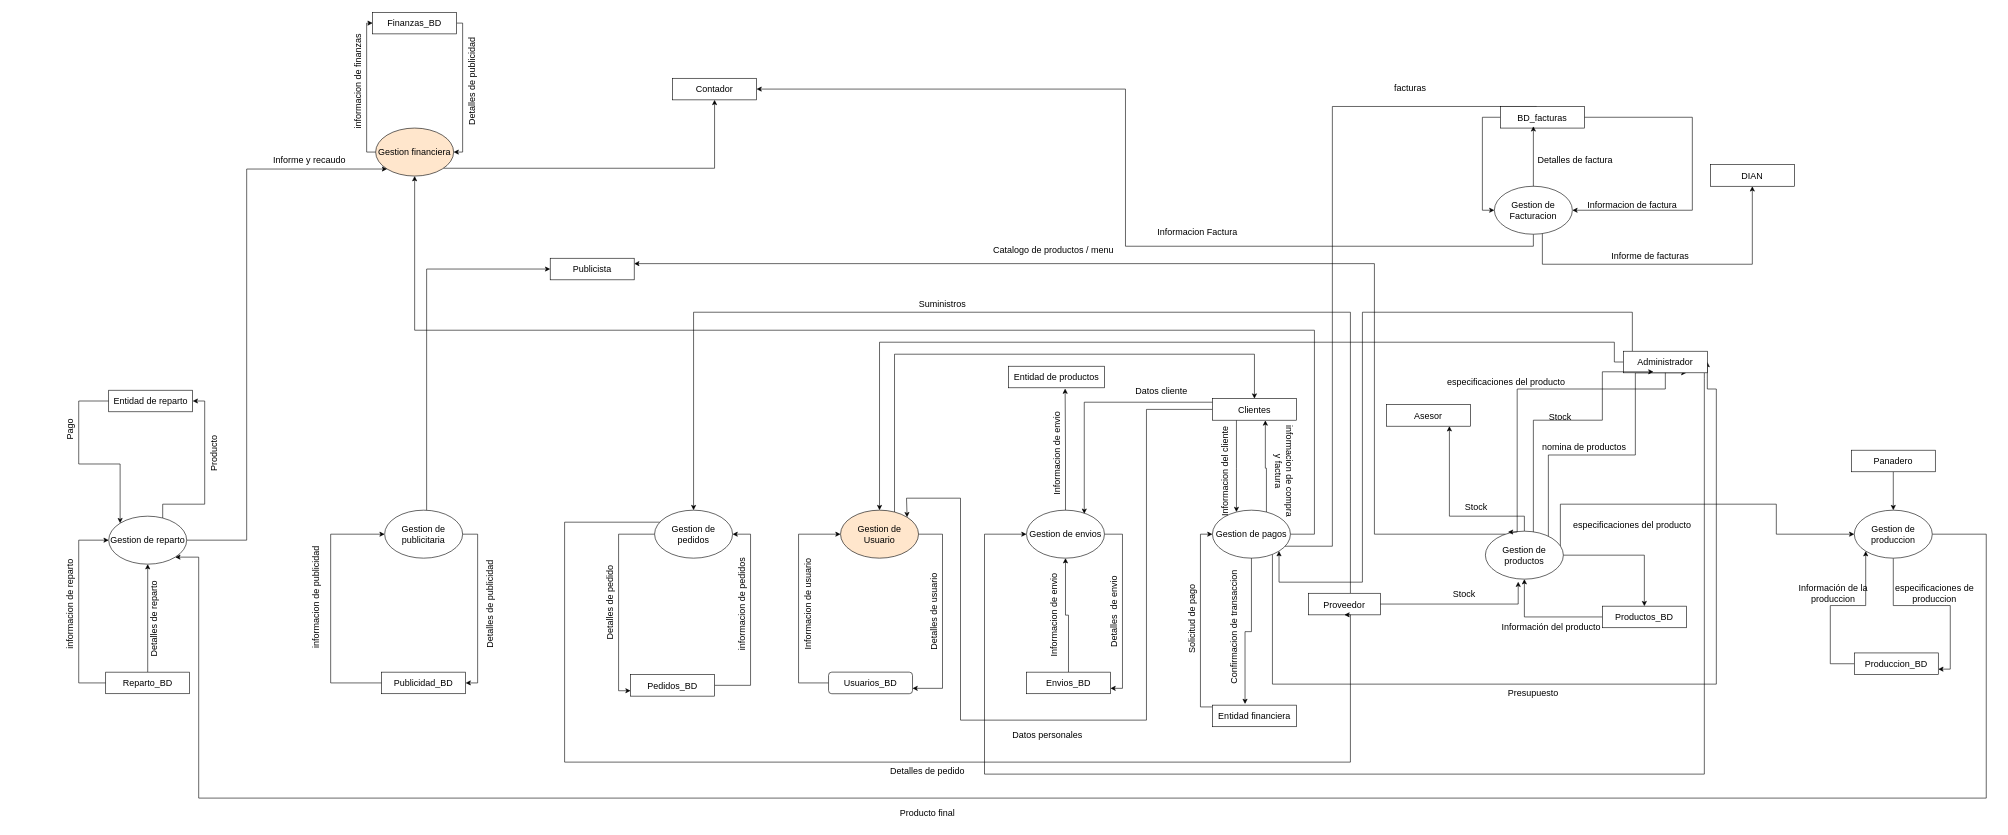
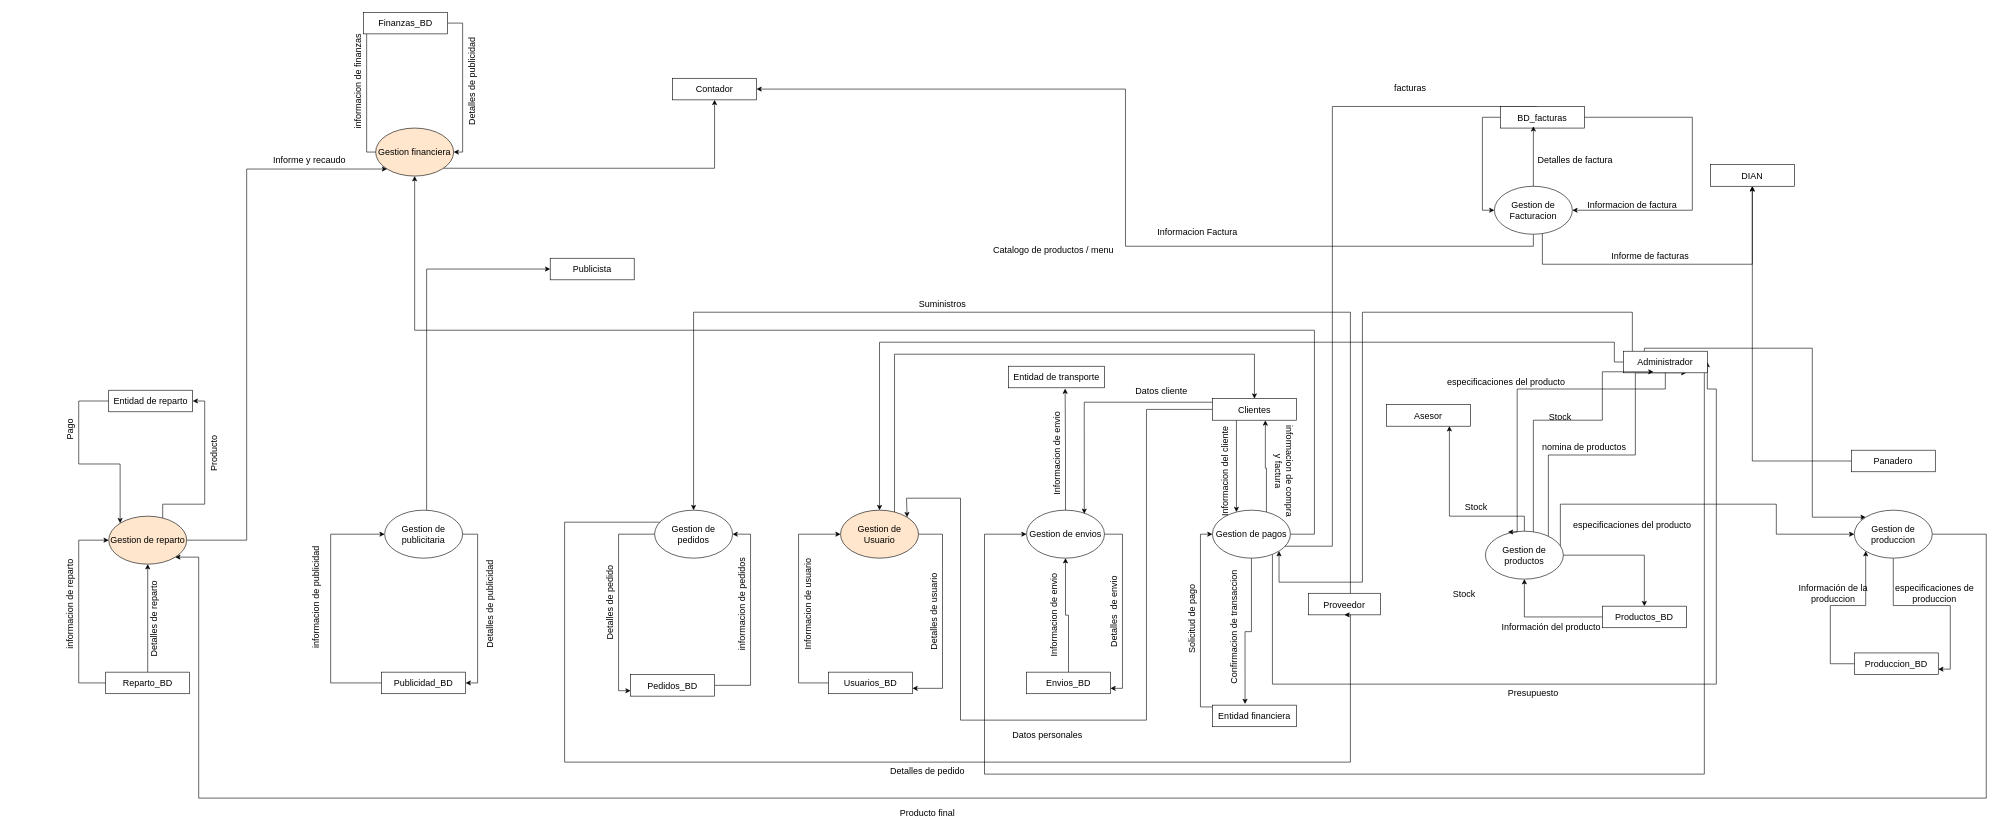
(414, 23) -> (405, 23)
(1142, 264) -> none
none -> (1644, 349)
(1056, 377) -> (1056, 377)
(1893, 504) -> (1752, 365)
(147, 540) -> (147, 540)
(1518, 587) -> none
(870, 683) -> (870, 683)
